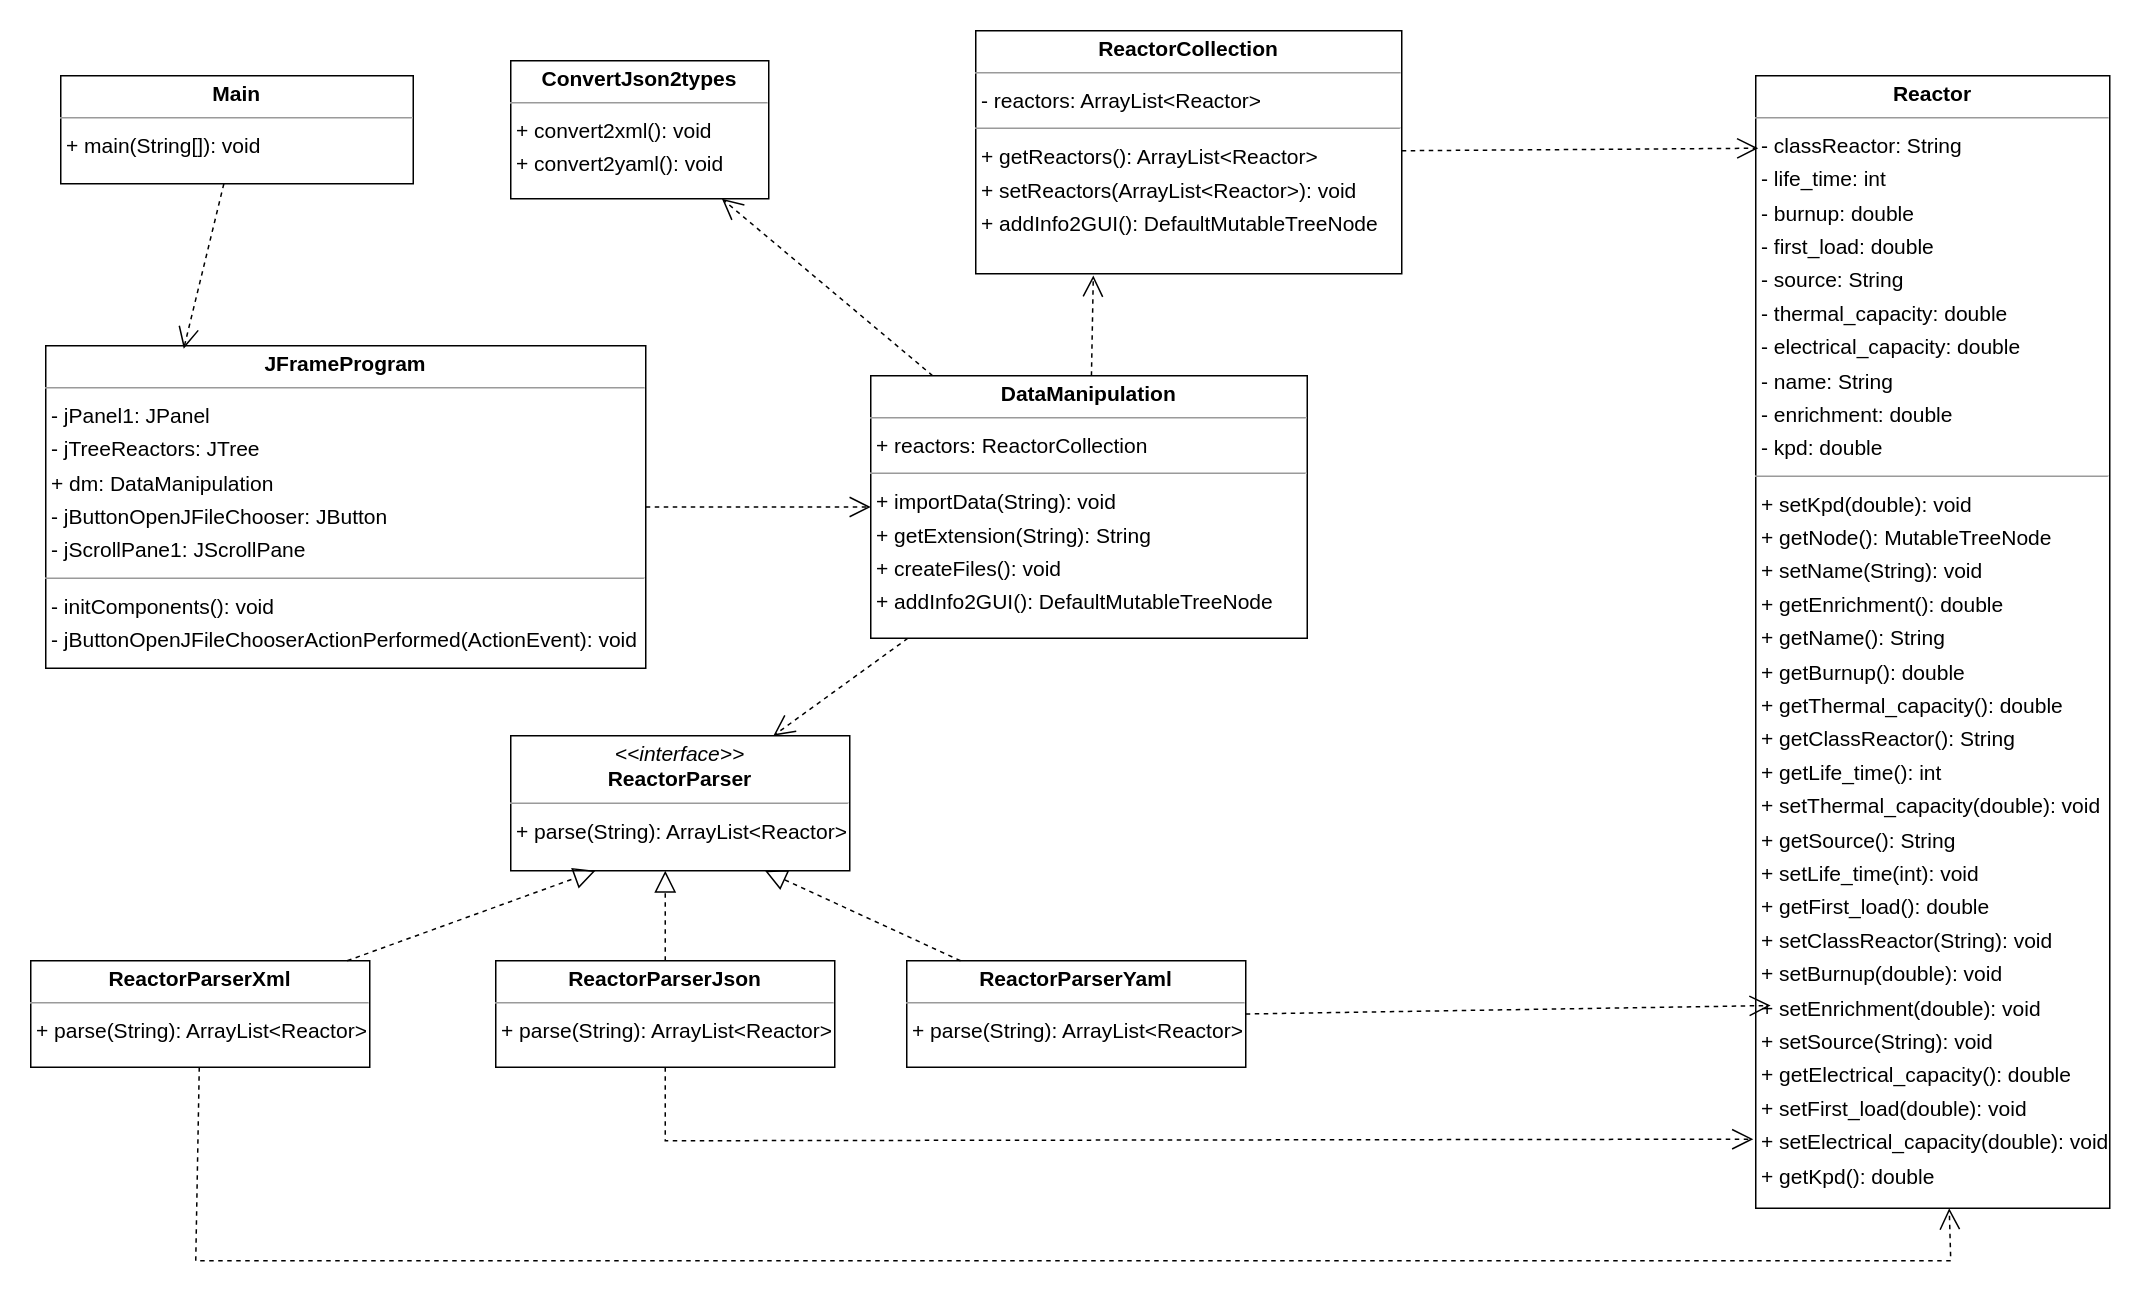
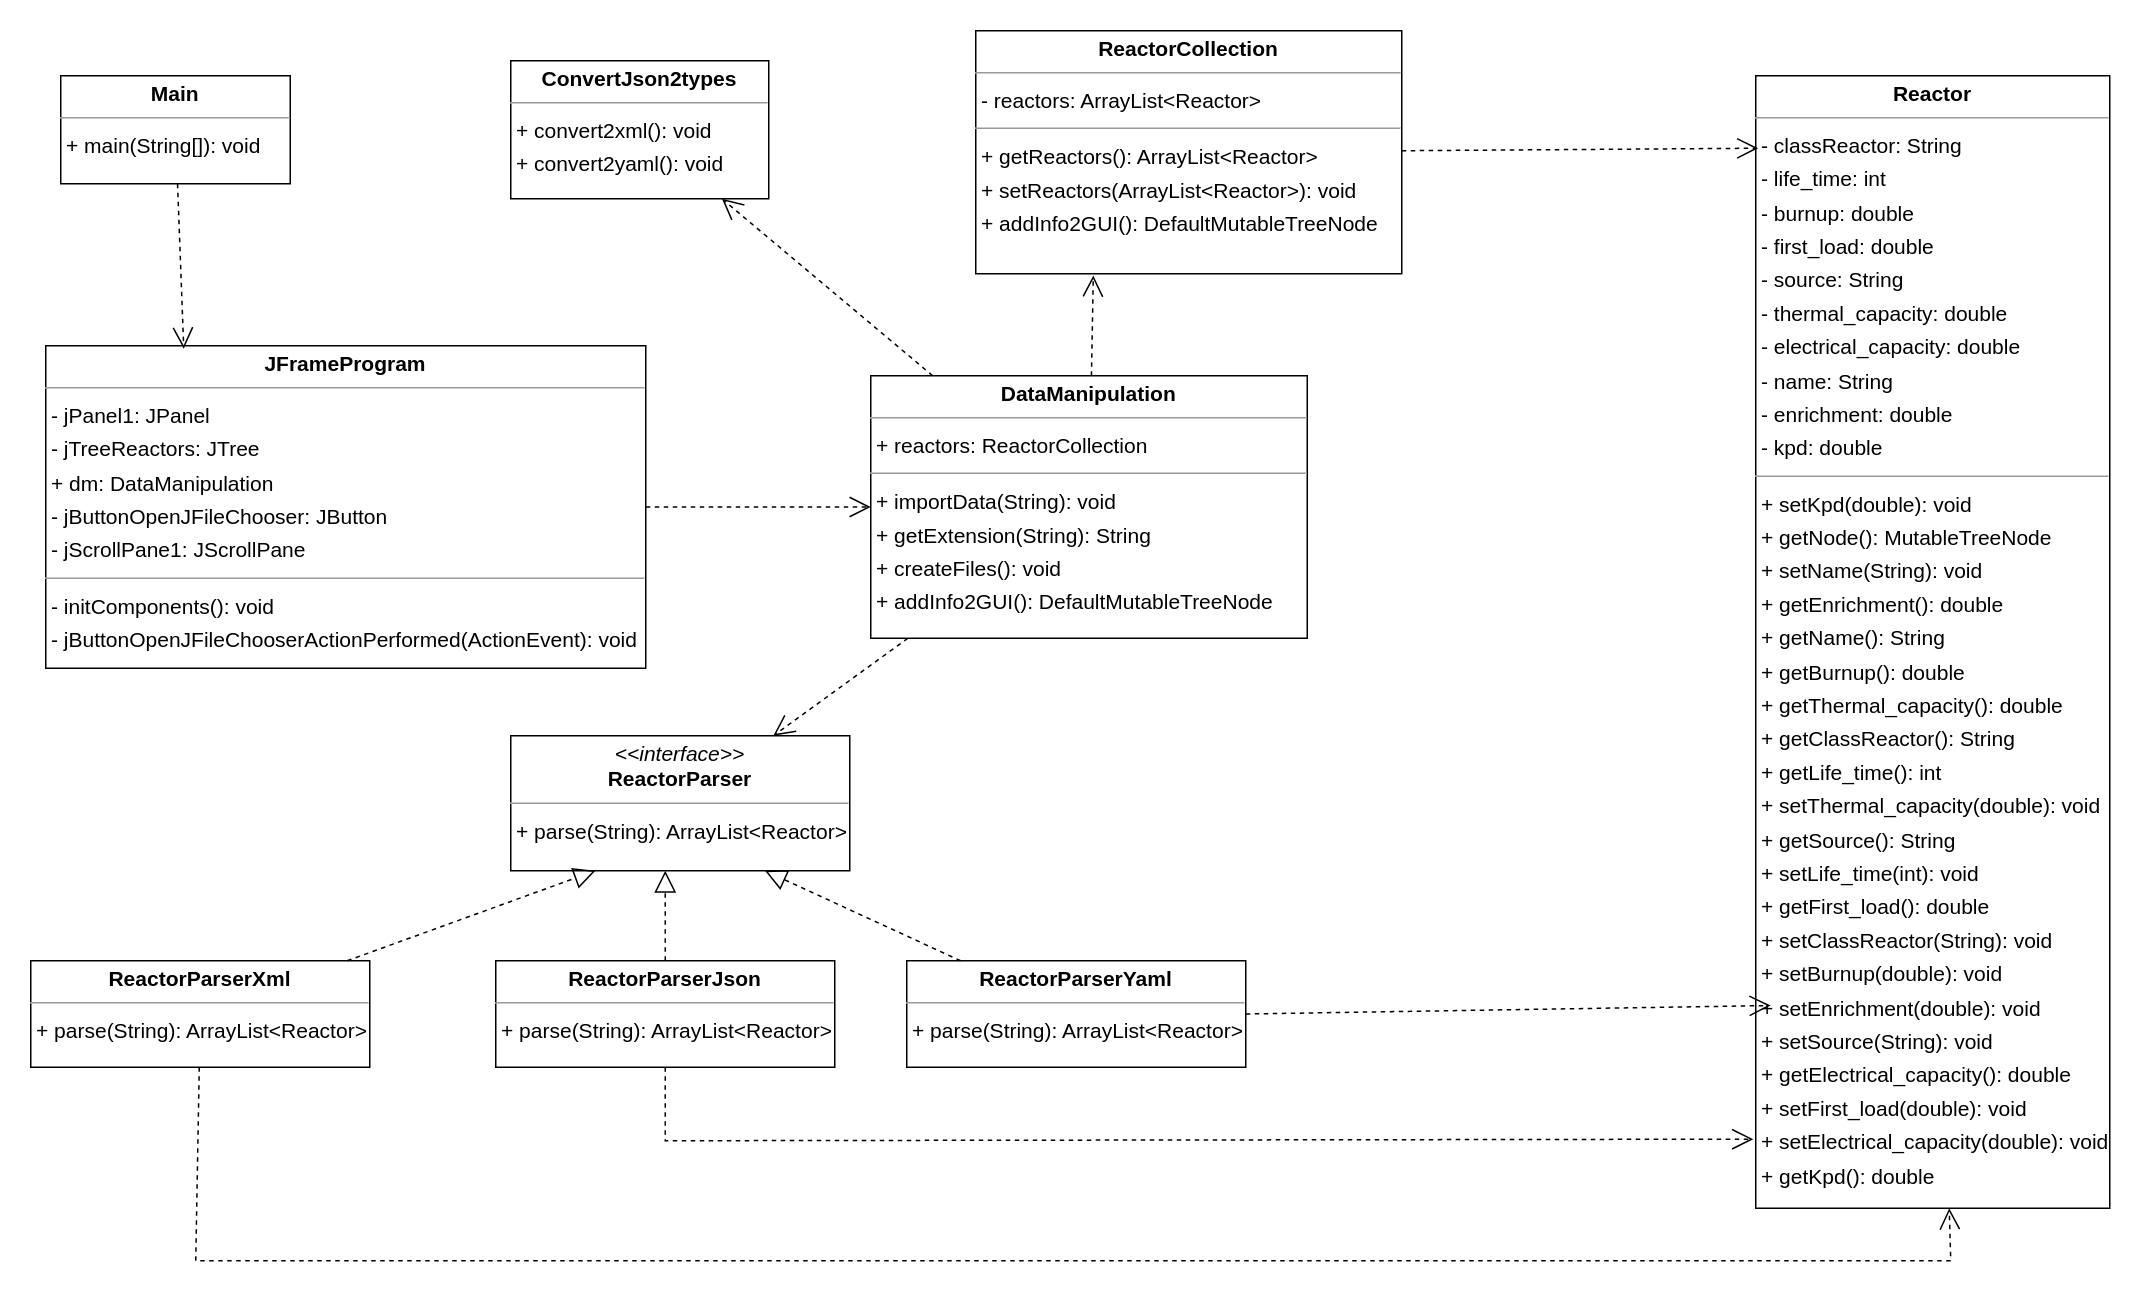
(237, 130) -> (176, 130)
